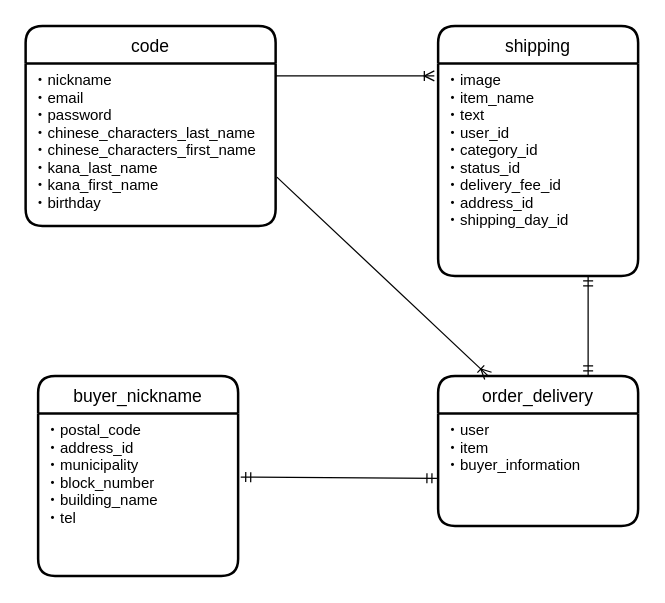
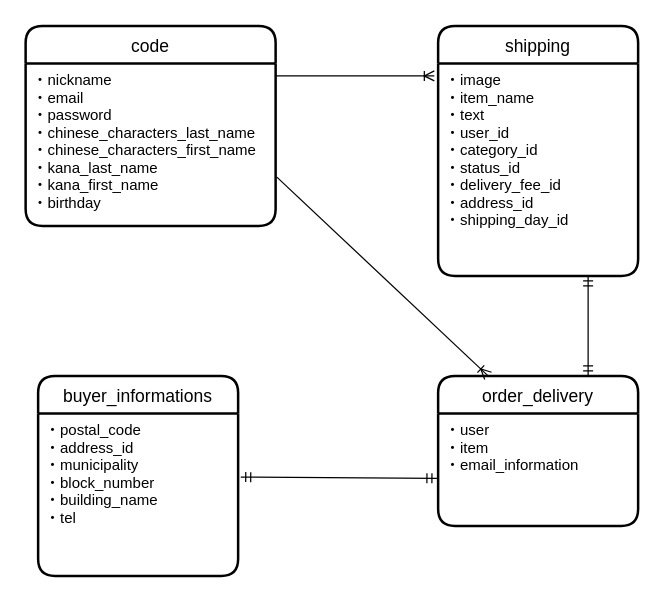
(138, 395) -> (138, 395)
(469, 430) -> (469, 430)
